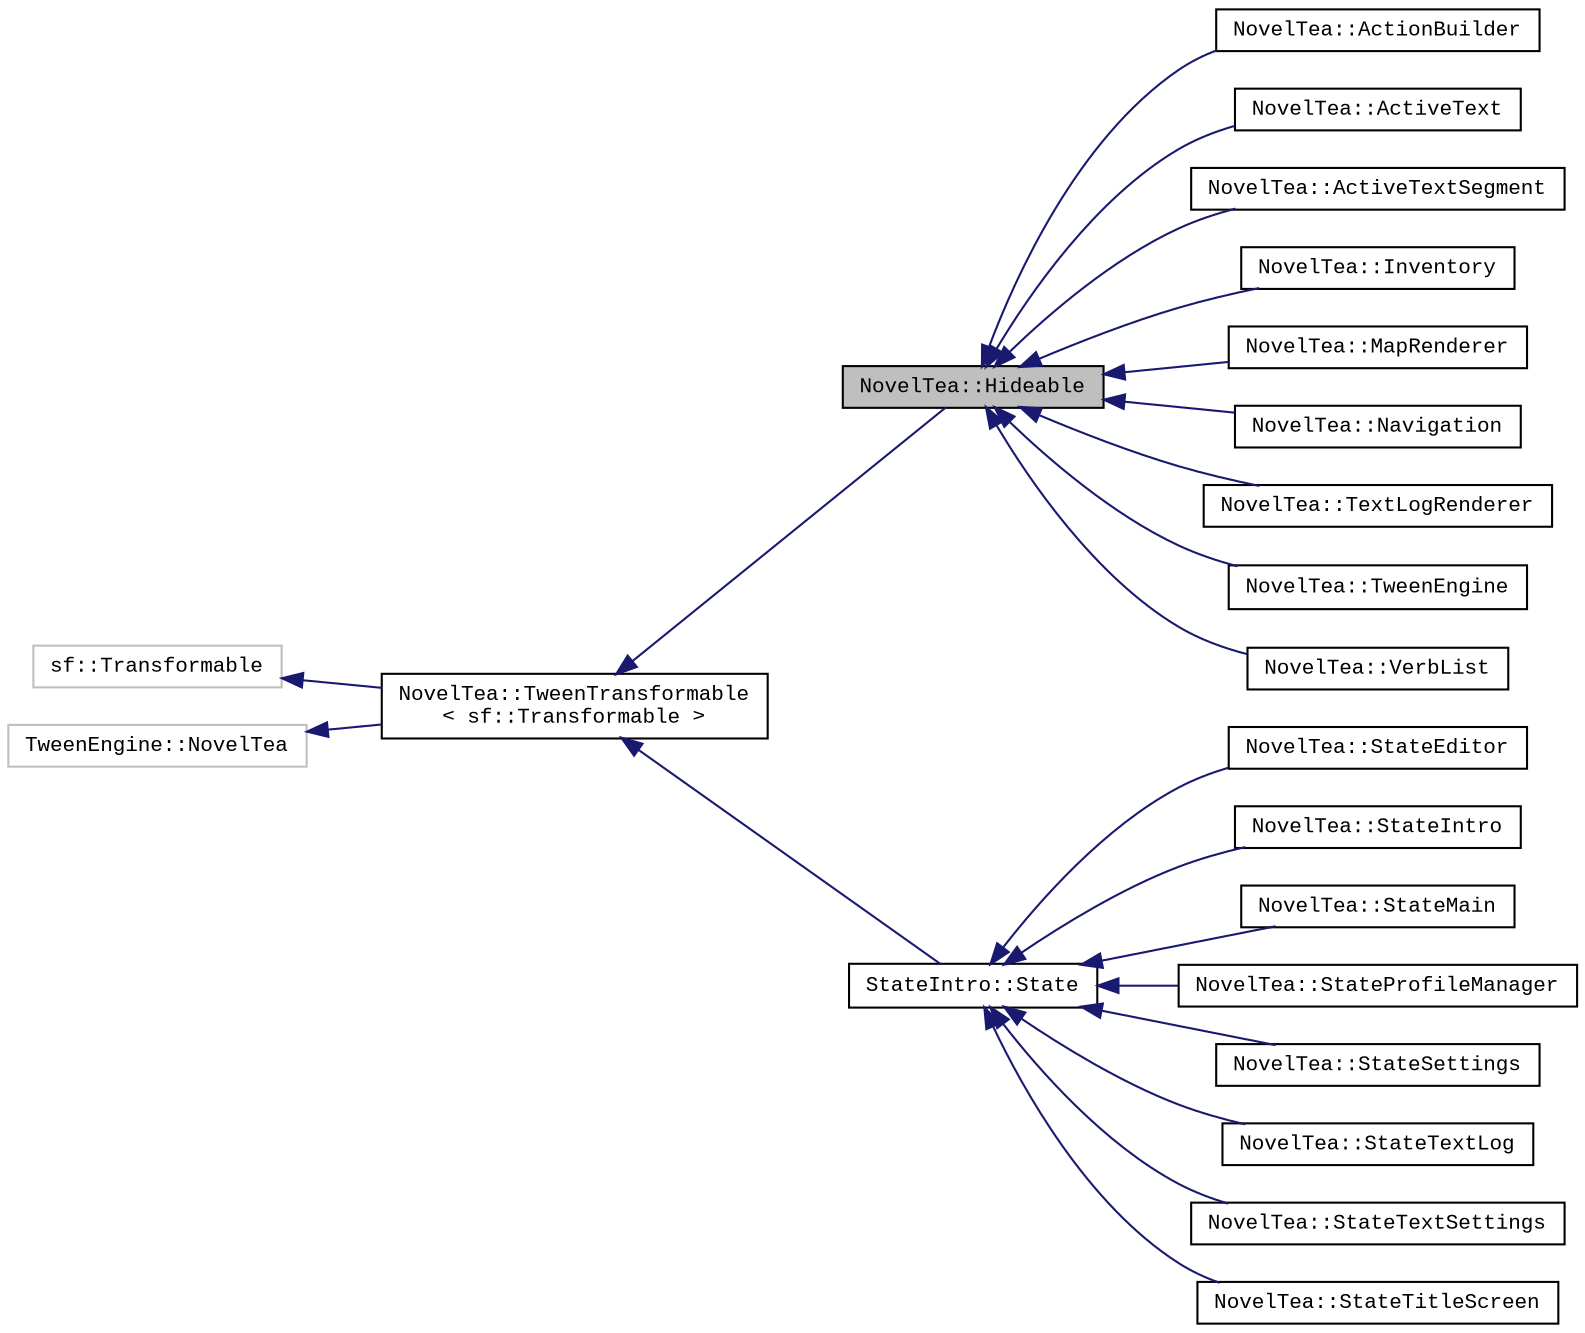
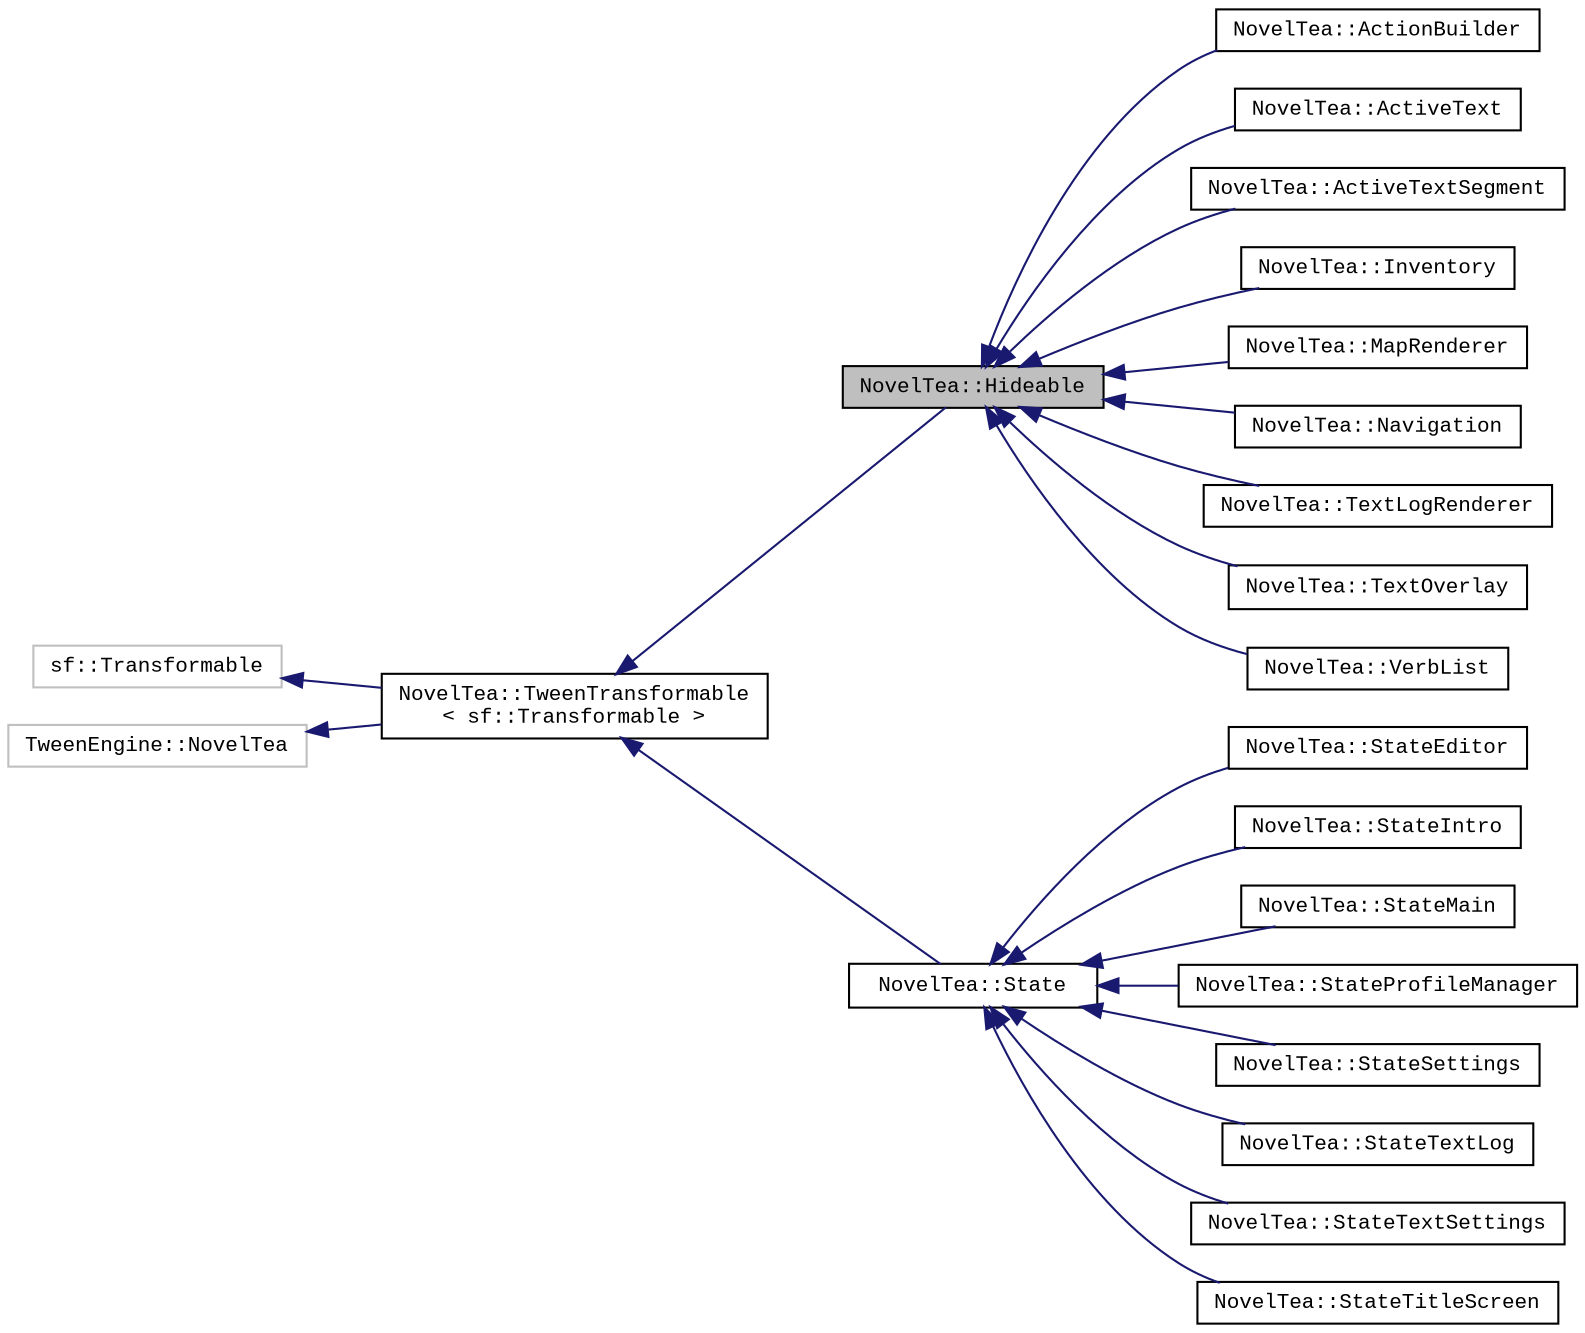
(1378, 587) -> (1378, 587)
(973, 986) -> (973, 986)
